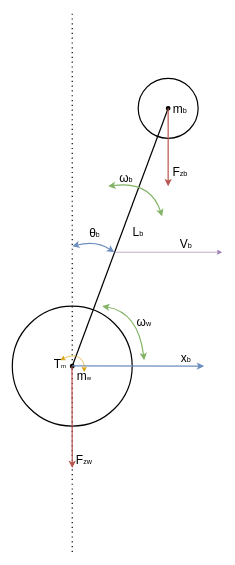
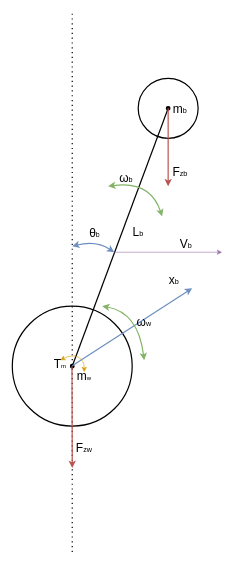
(186, 357) -> (174, 279)
(84, 459) -> (84, 447)
